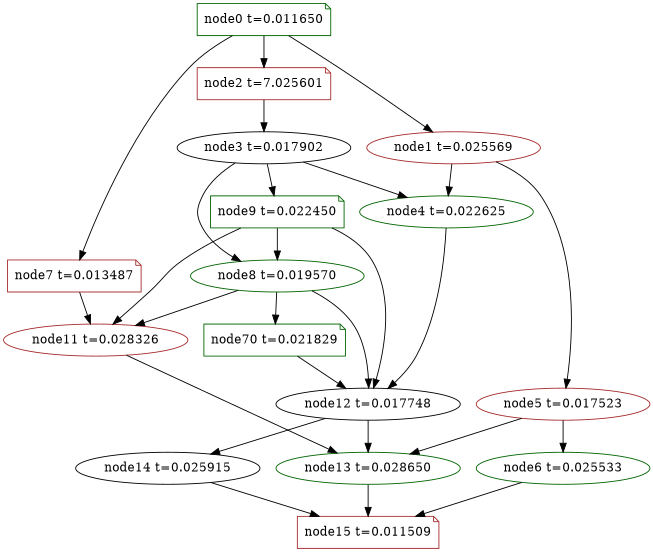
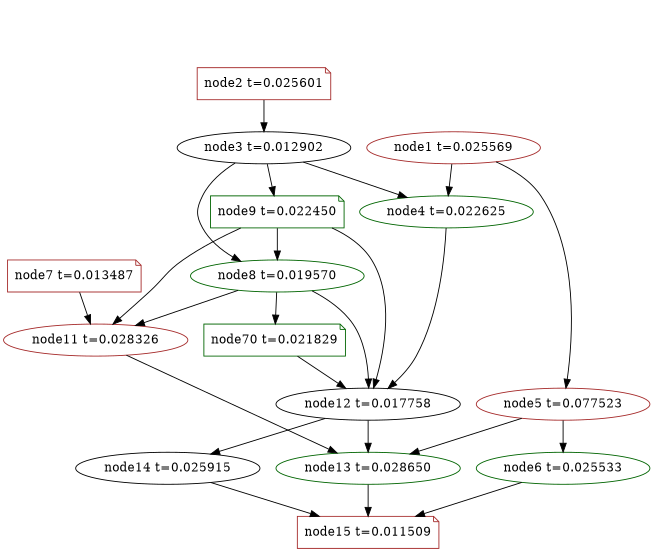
(264, 20) -> none
(264, 84) -> (264, 84)
(264, 148) -> (264, 148)
(368, 404) -> (368, 404)
(563, 404) -> (563, 404)
